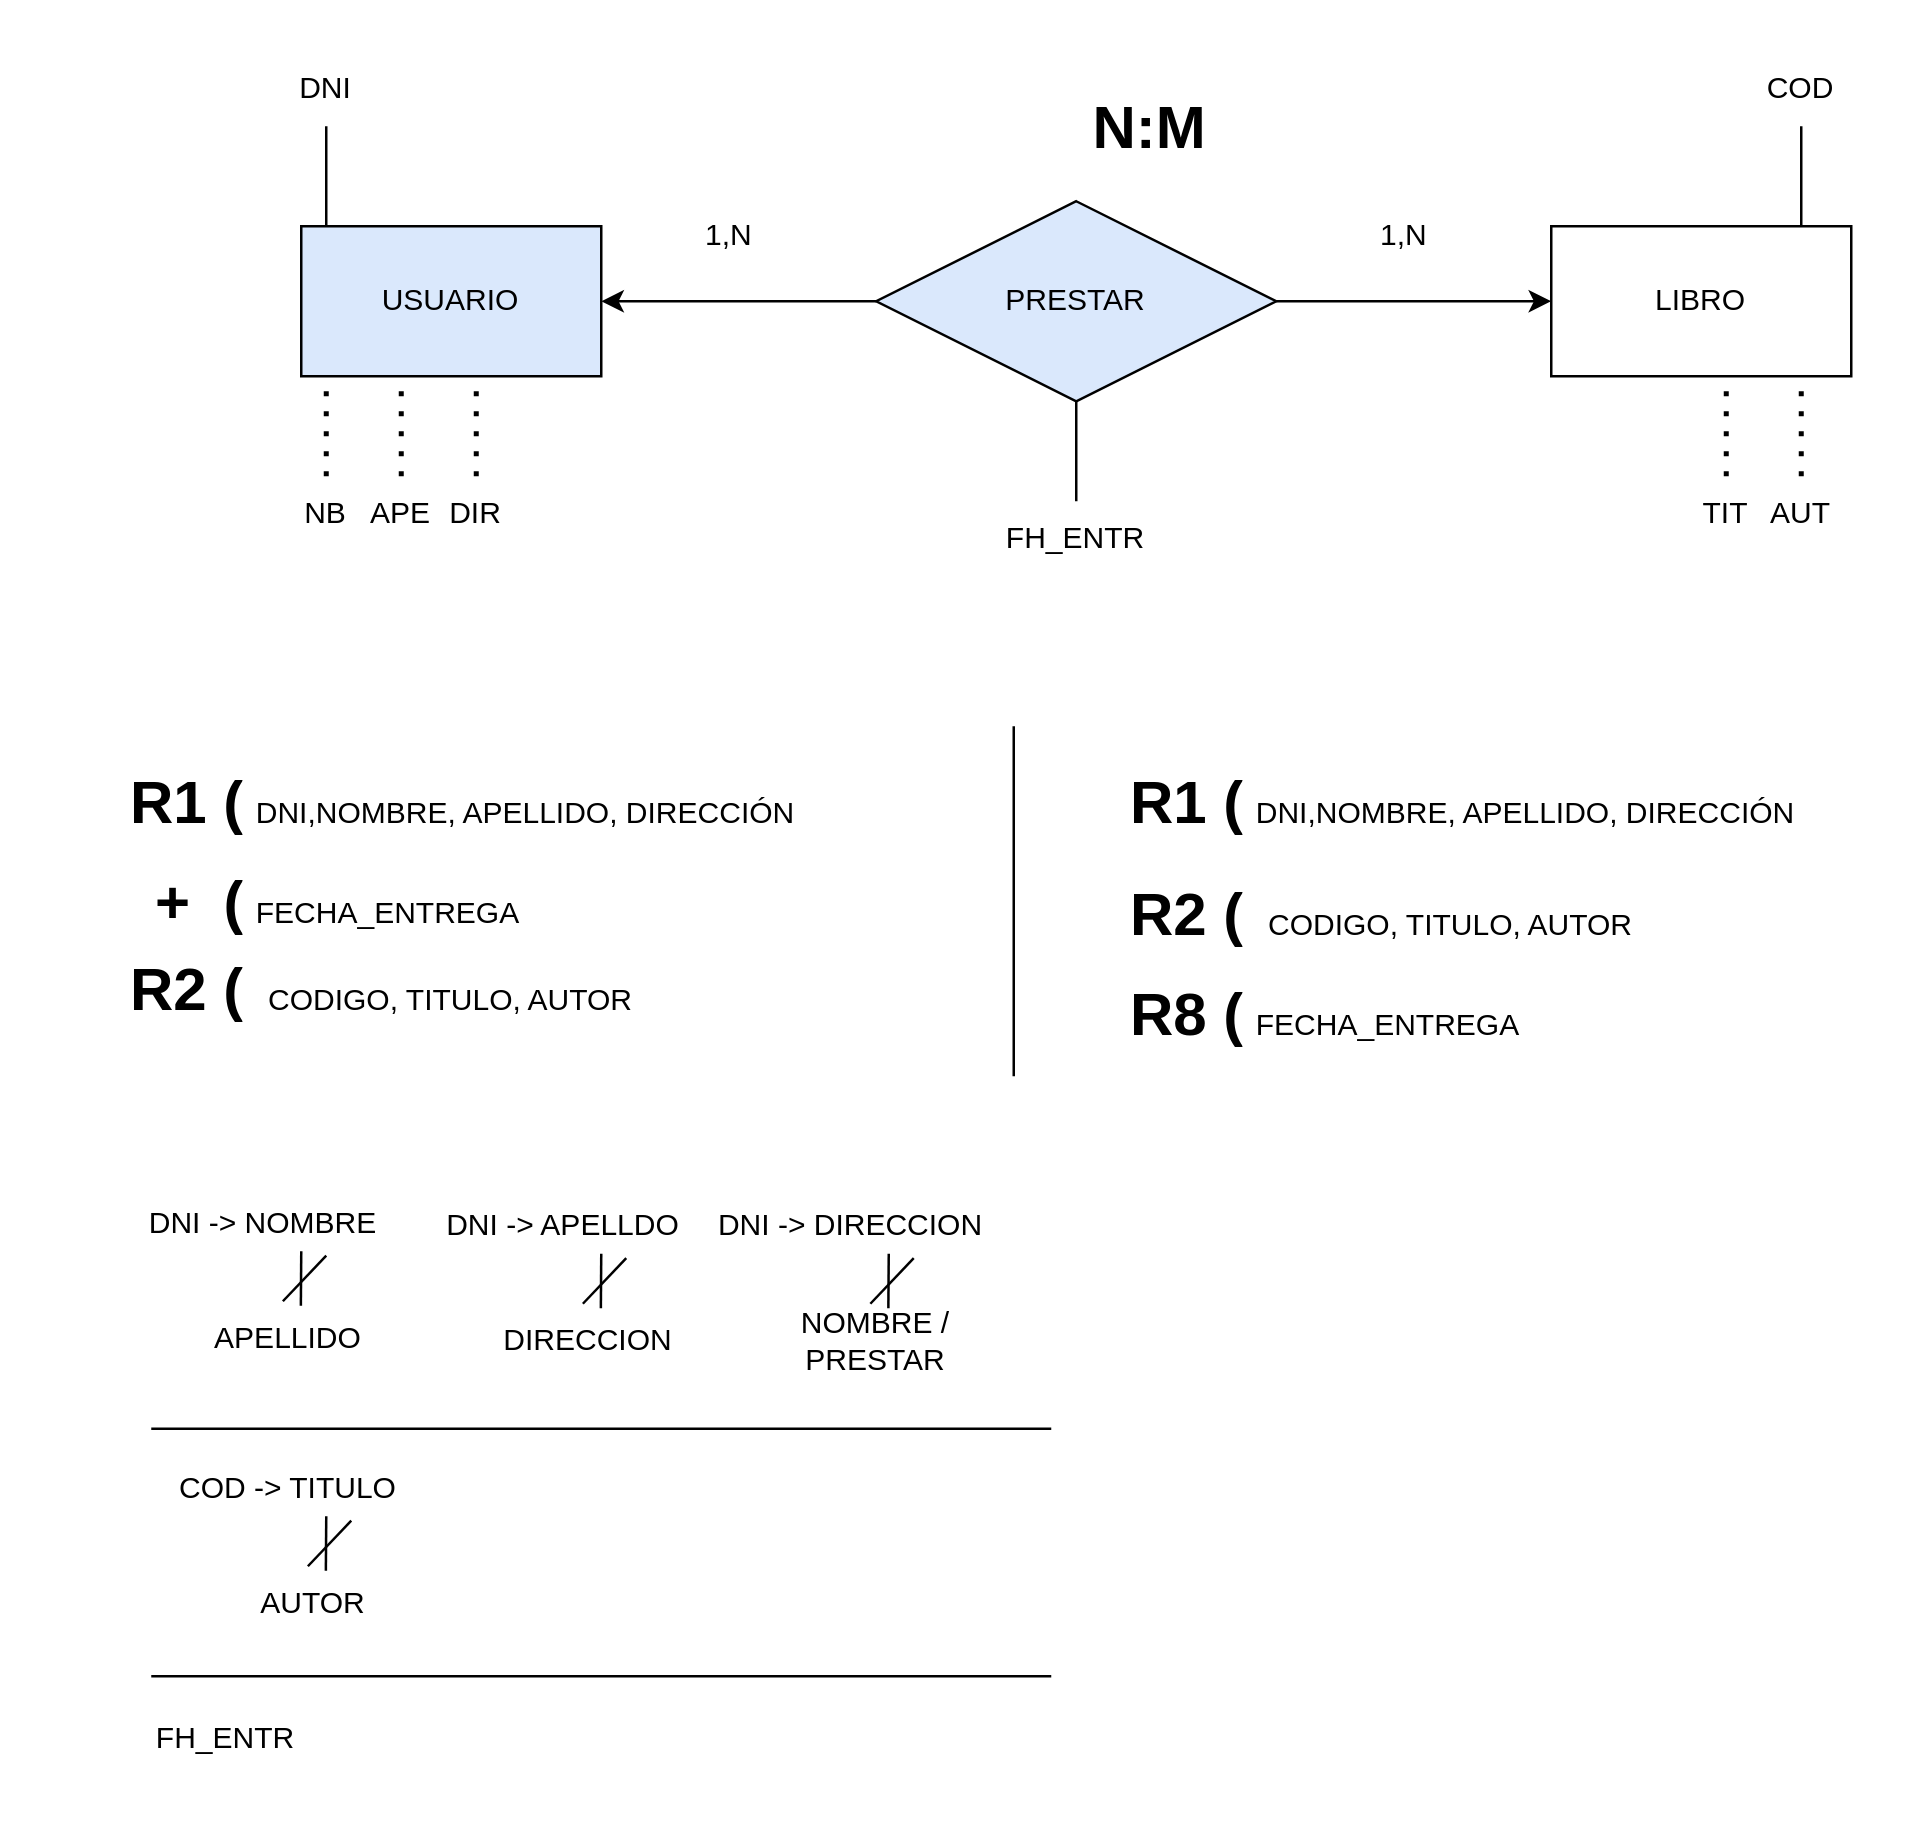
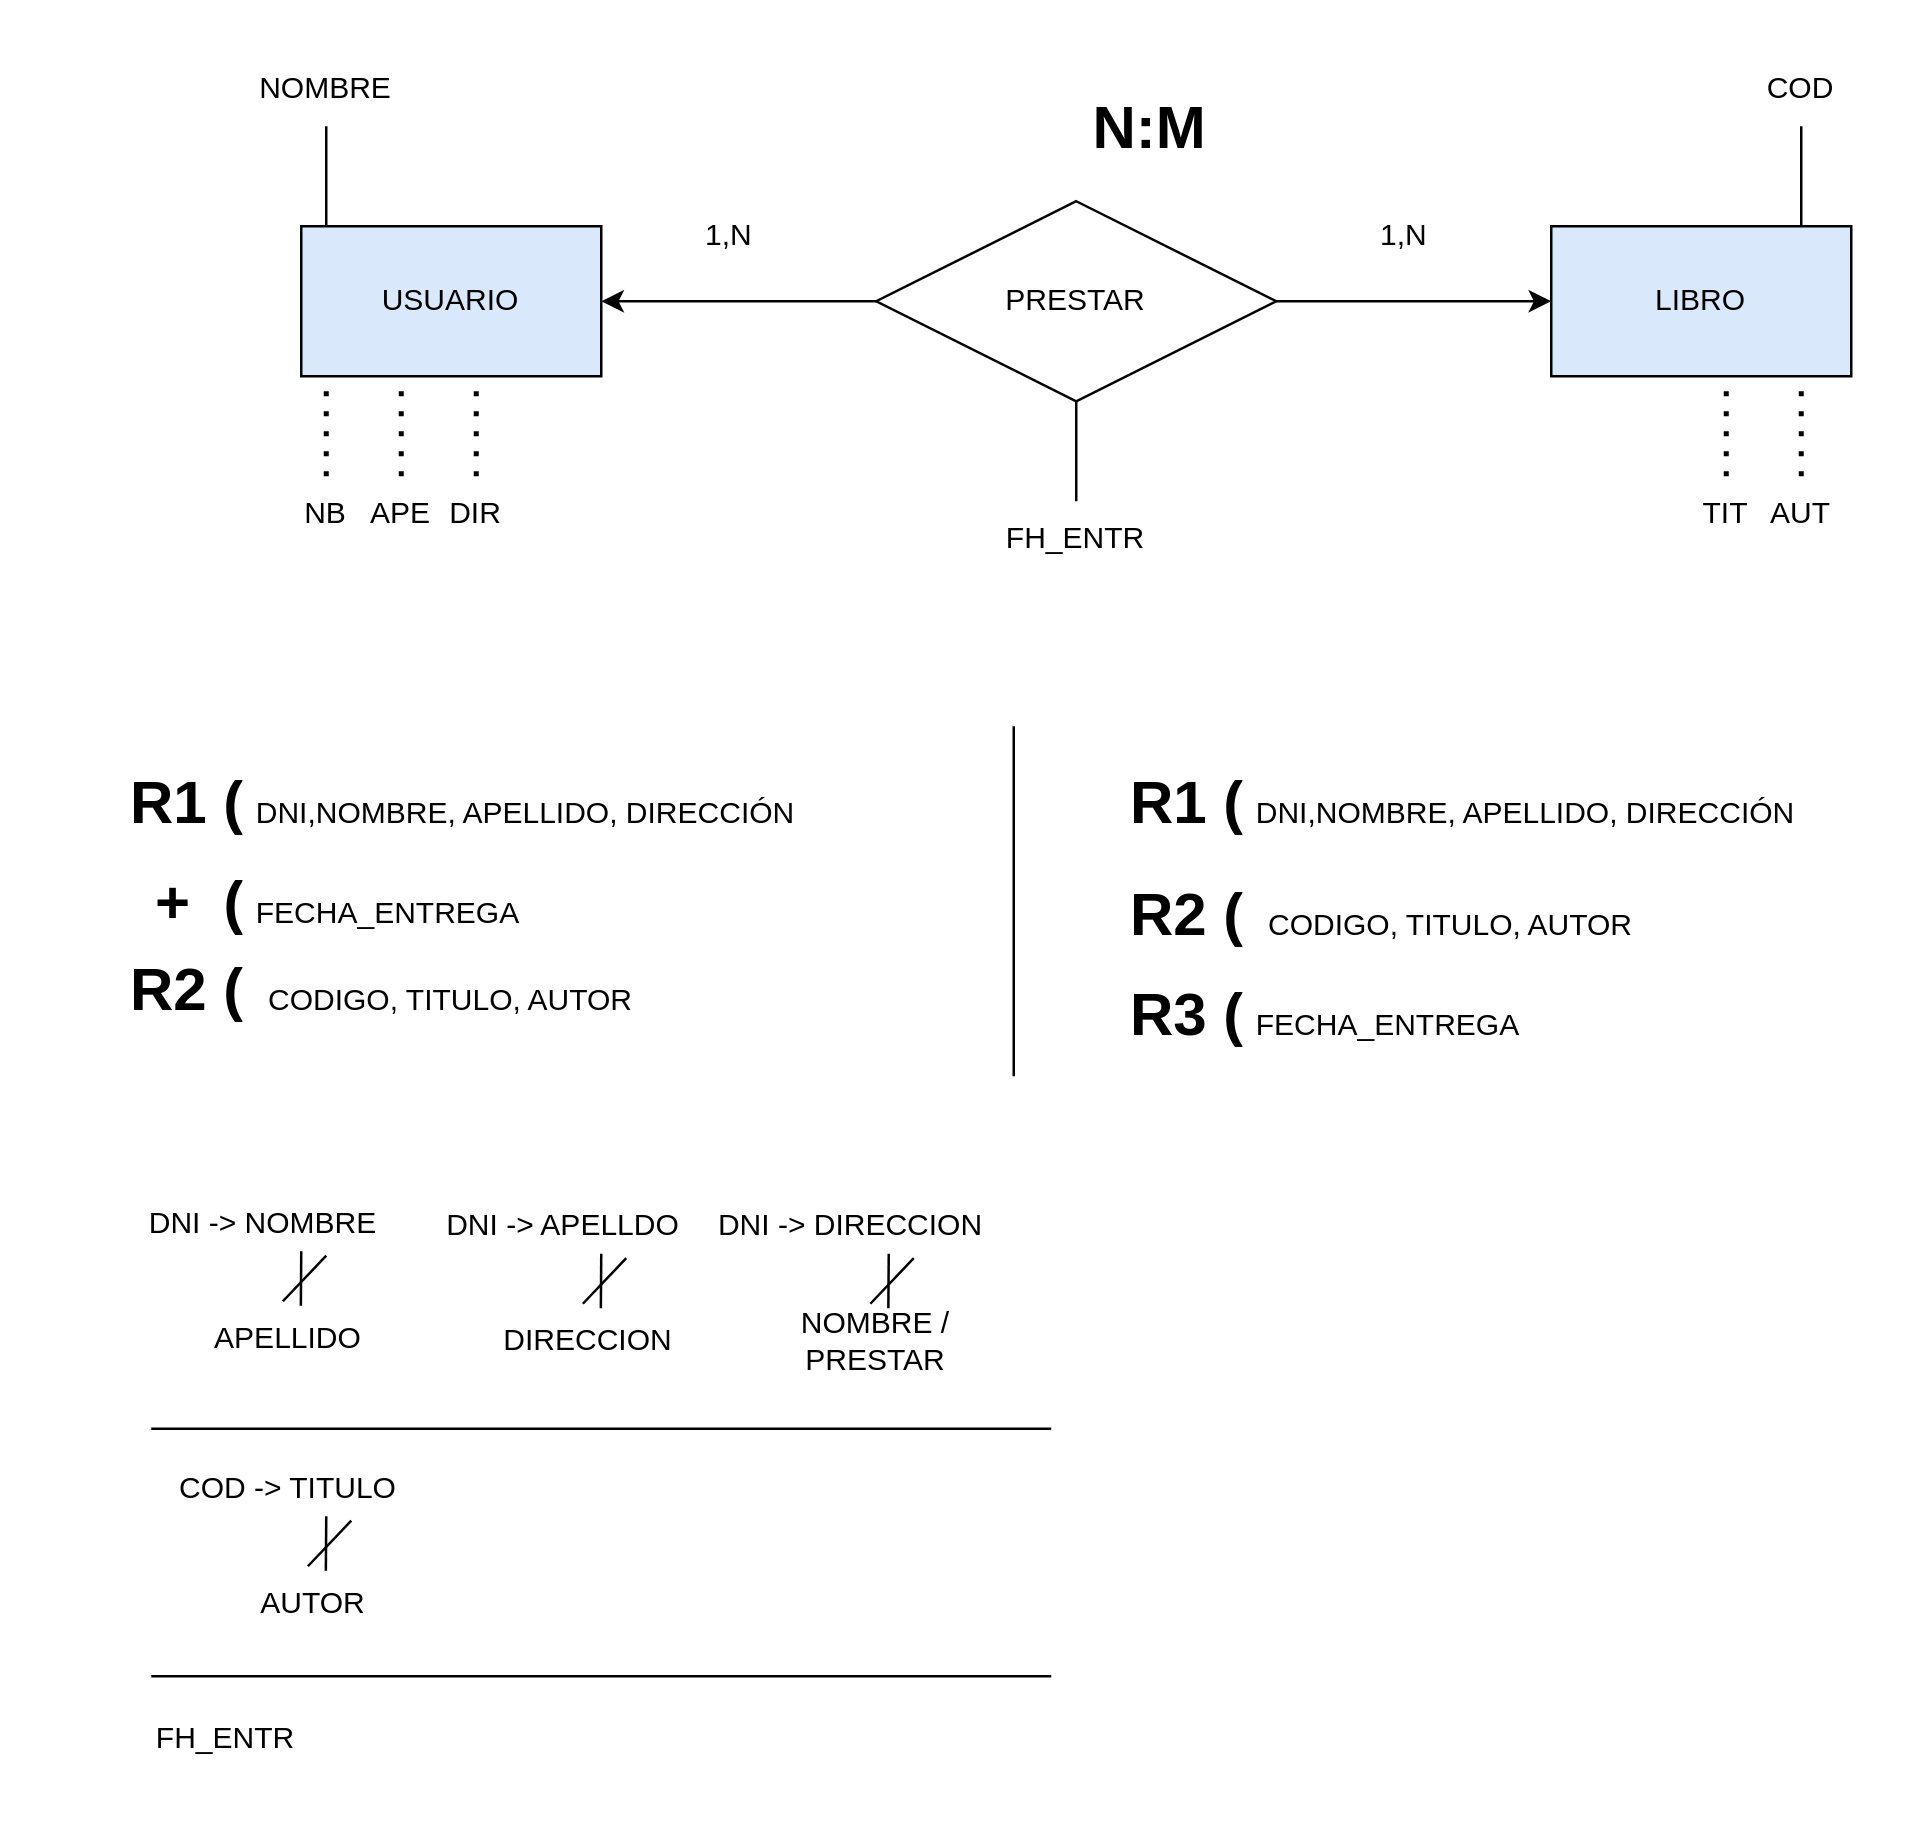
(326, 89) -> (326, 89)
(1076, 301) -> (1076, 301)
(1701, 301) -> (1701, 301)
(1161, 999) -> (1161, 999)
